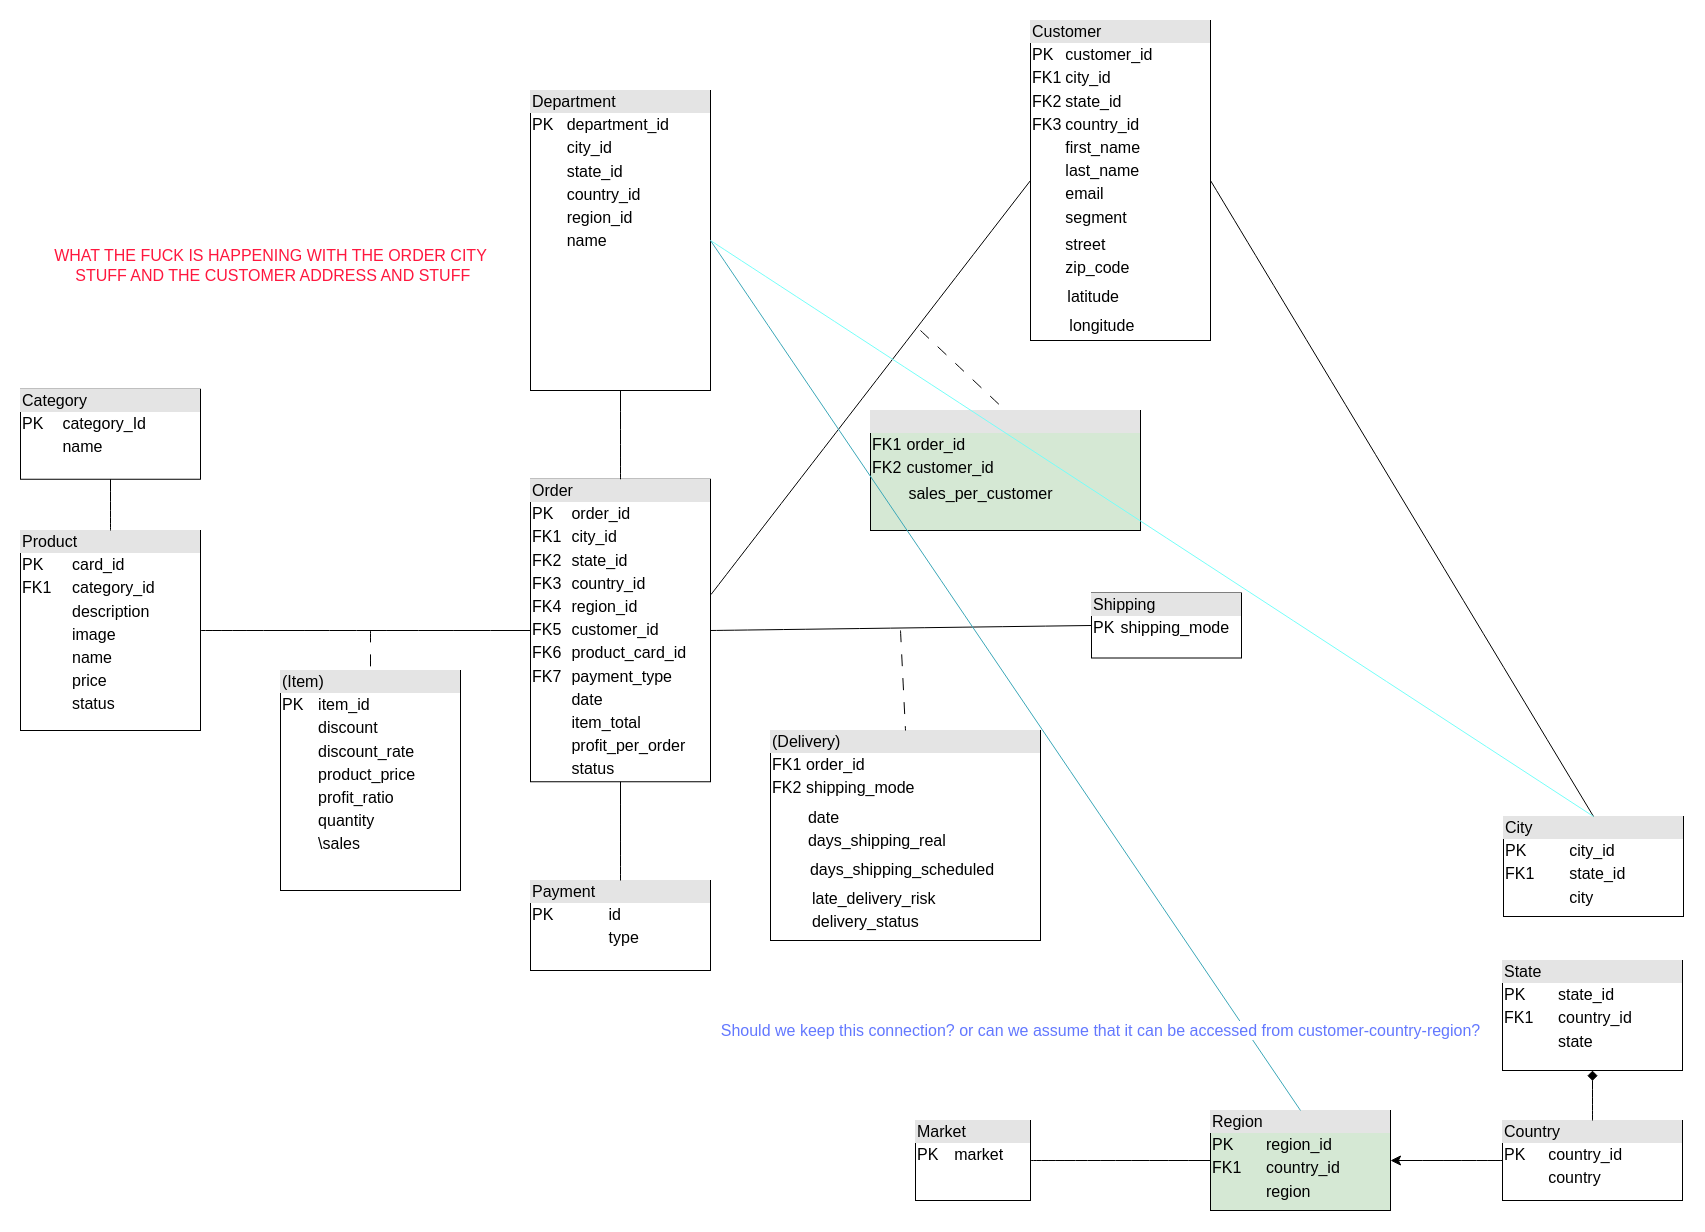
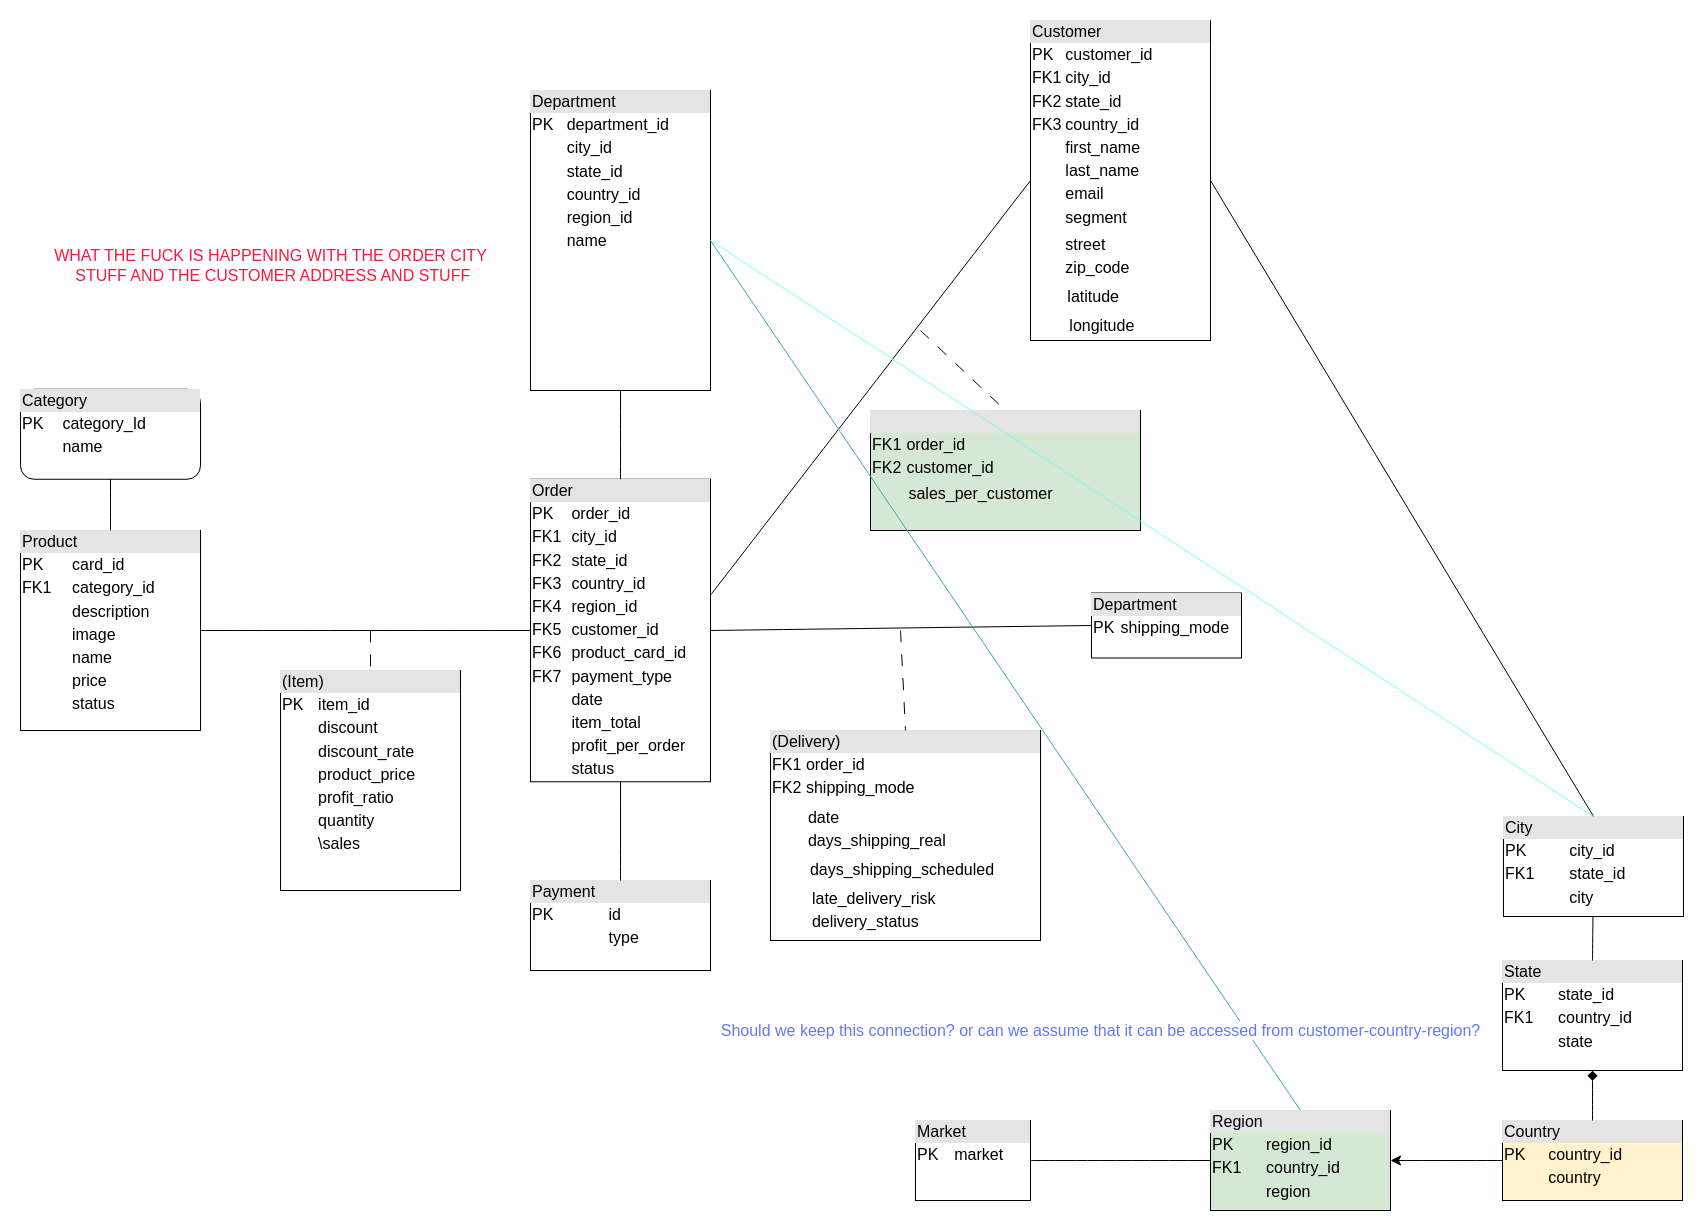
(111, 434) -> (111, 434)
(1155, 613) -> (1155, 613)
none -> (1593, 938)
(1593, 1161) -> (1593, 1161)
